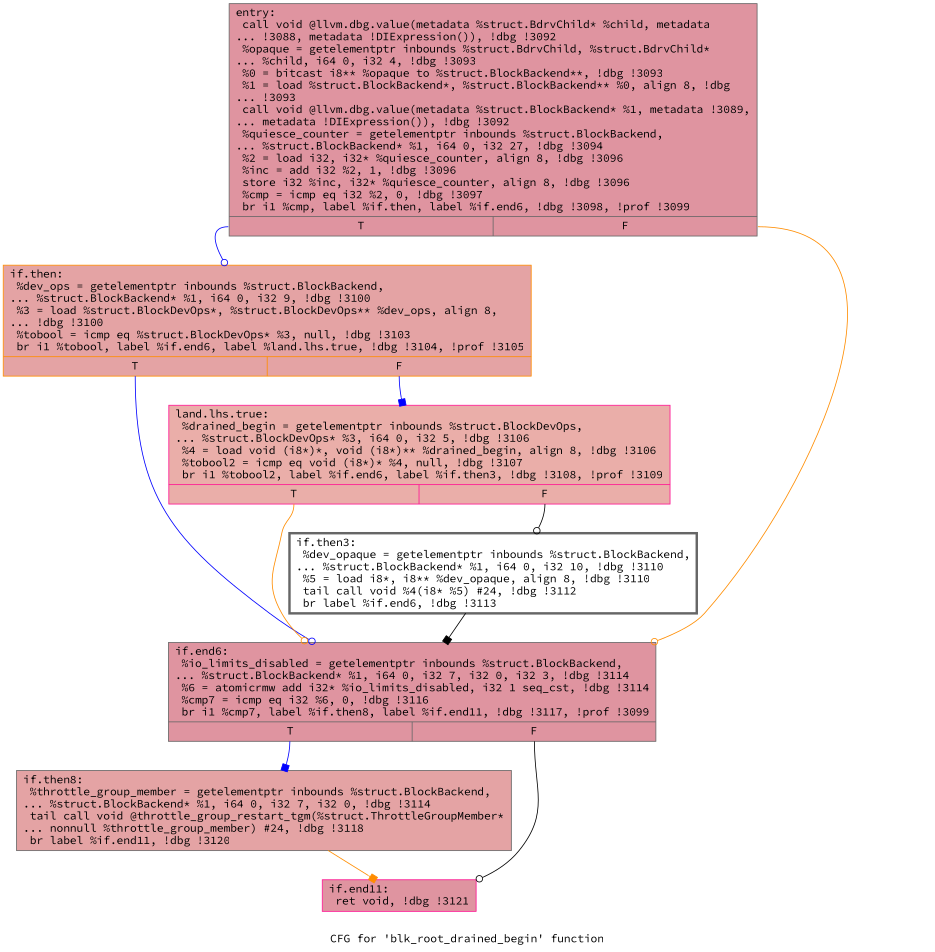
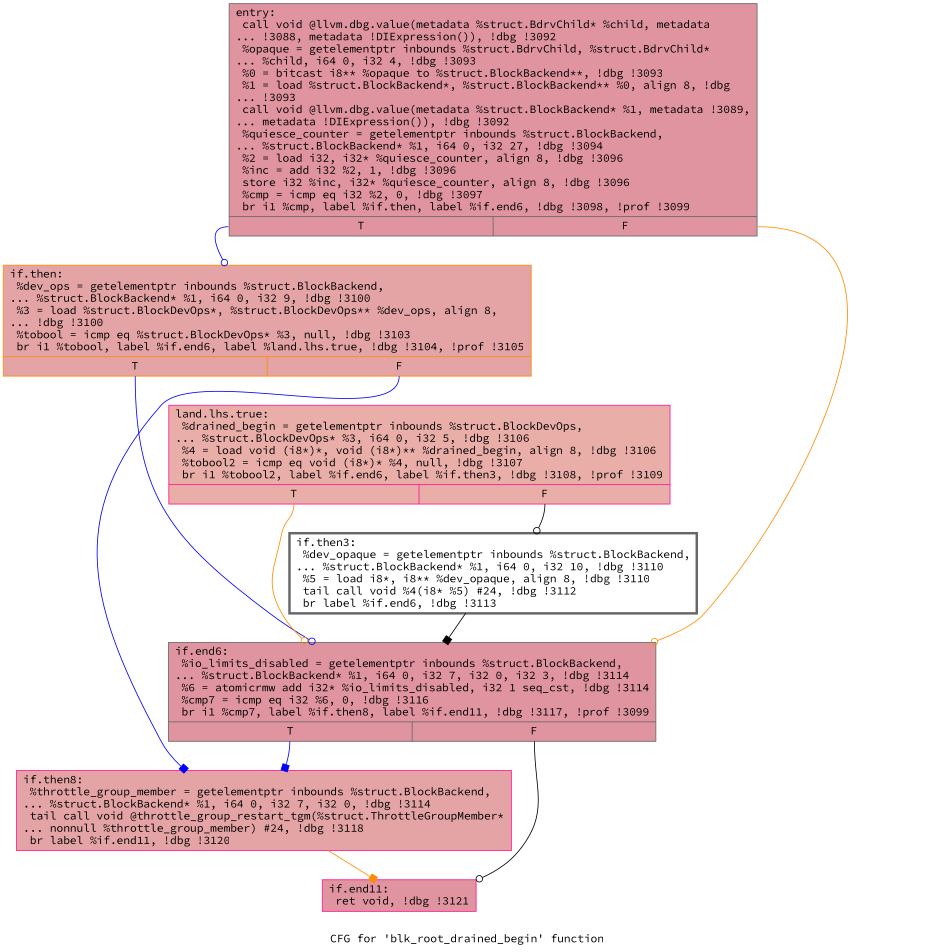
(400, 387) -> (120, 465)
(264, 811) -> (264, 811)
